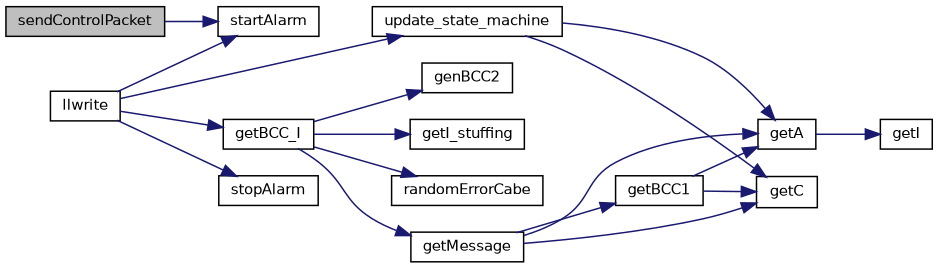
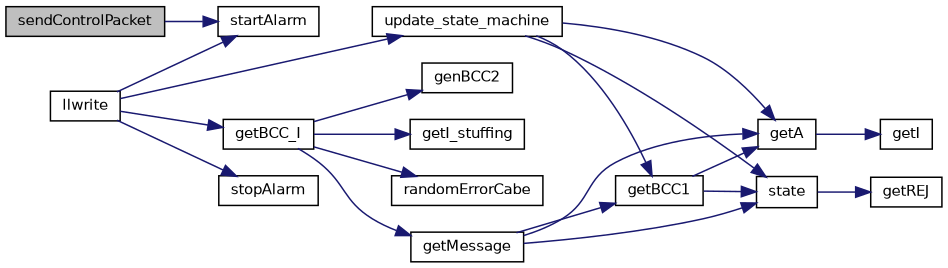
none -> (602, 89)
(787, 192) -> (787, 192)
none -> (906, 192)
